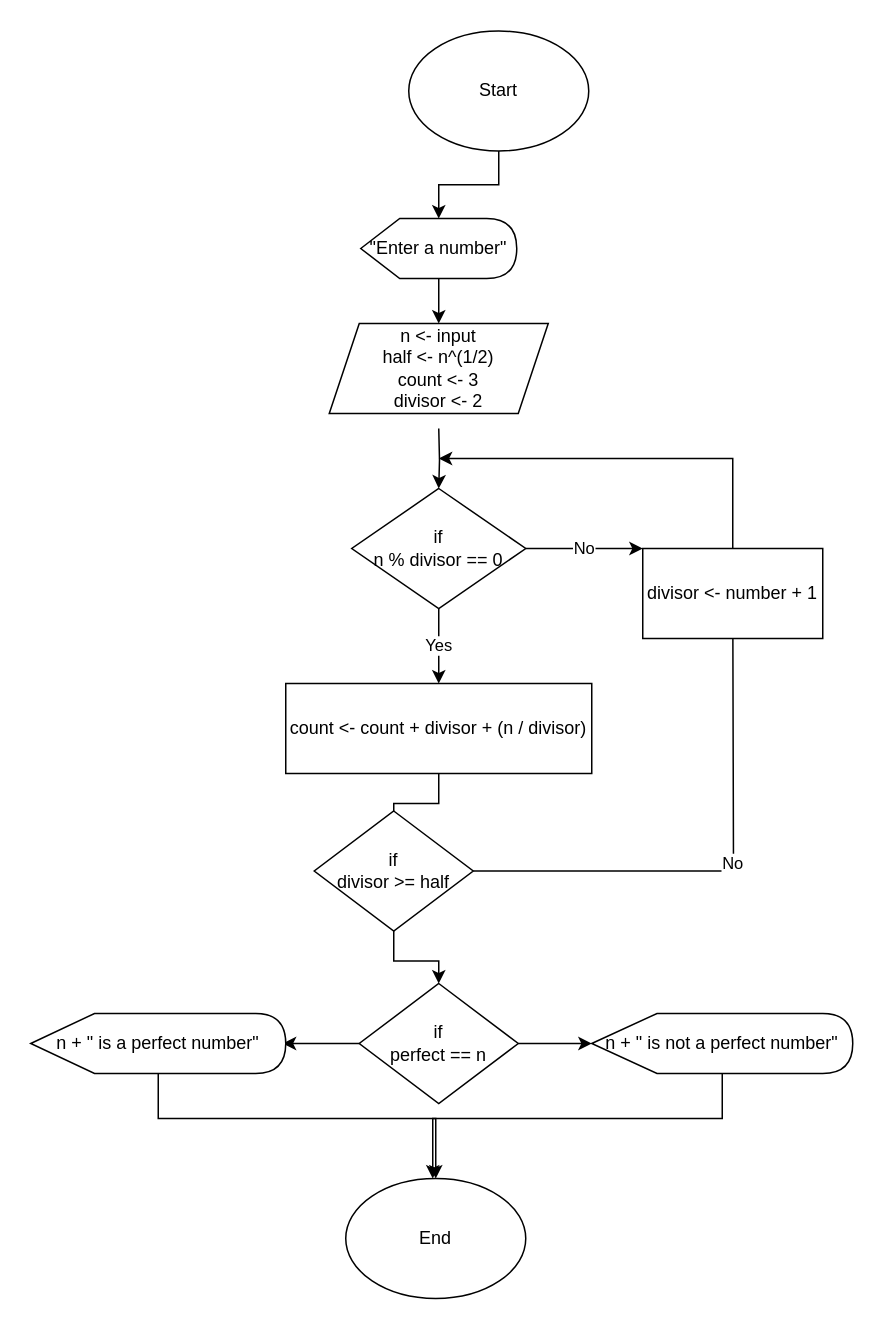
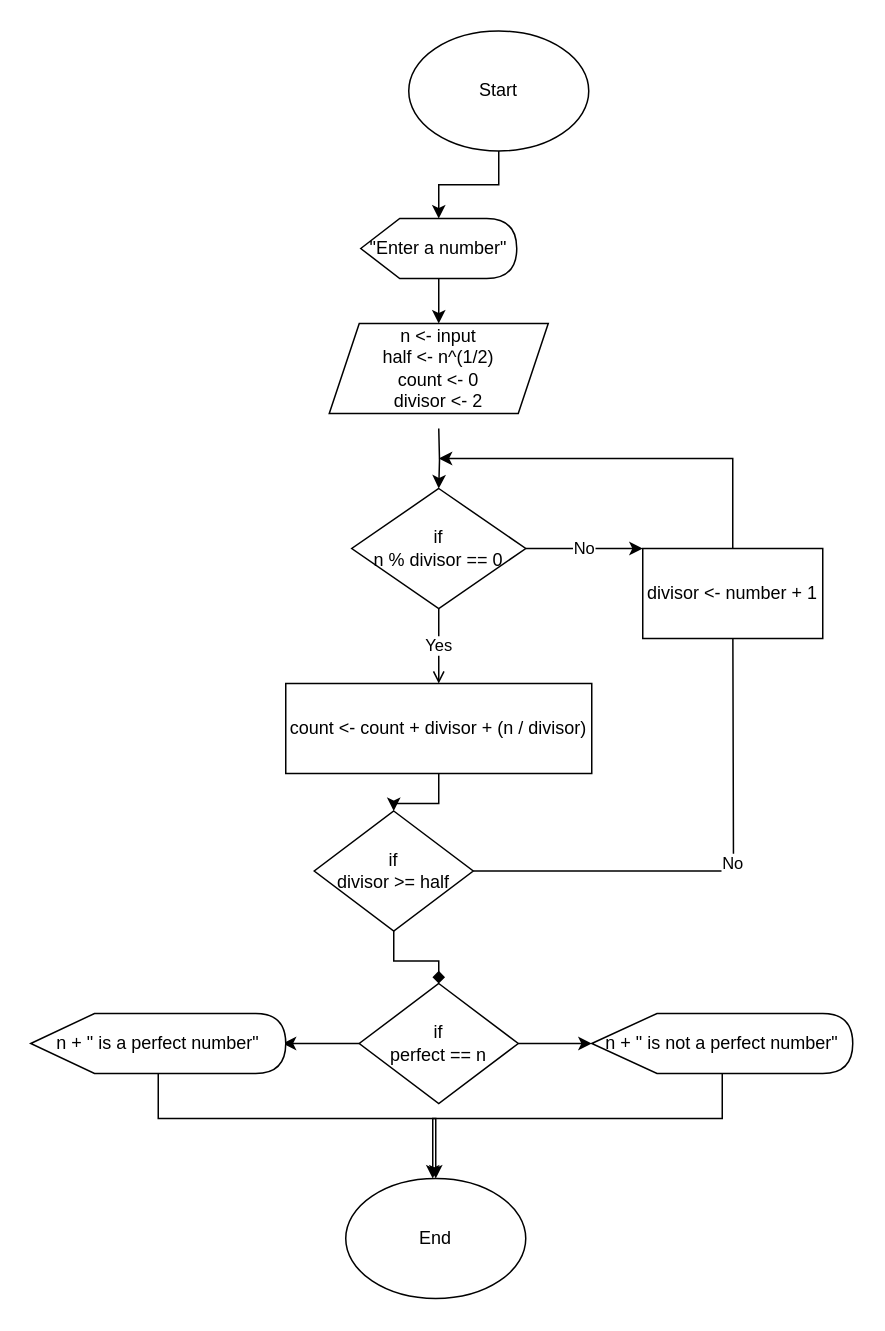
(439, 368) -> (439, 368)
(439, 672) -> (439, 674)
(394, 803) -> (396, 803)
(439, 972) -> (439, 971)
